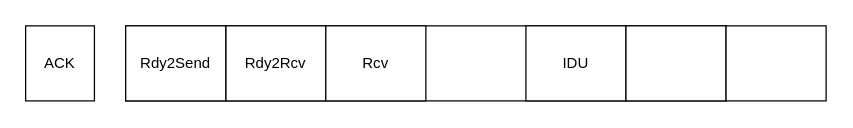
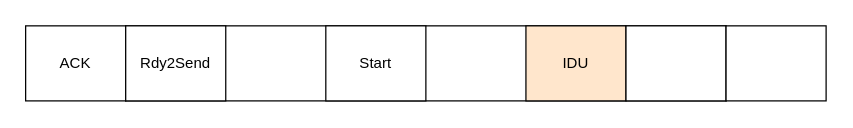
(60, 63) -> (76, 63)
(276, 63) -> none
(376, 63) -> (376, 63)
(576, 63) -> (576, 63)
